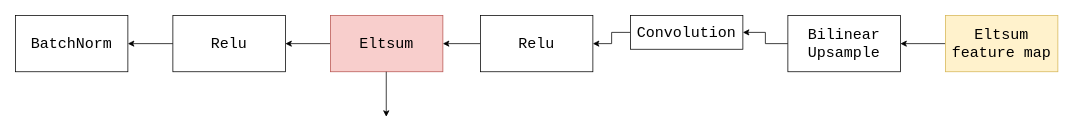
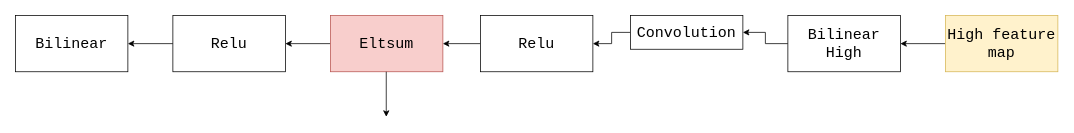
(72, 44) -> (72, 44)
(844, 44) -> (844, 44)
(1002, 44) -> (1002, 44)
